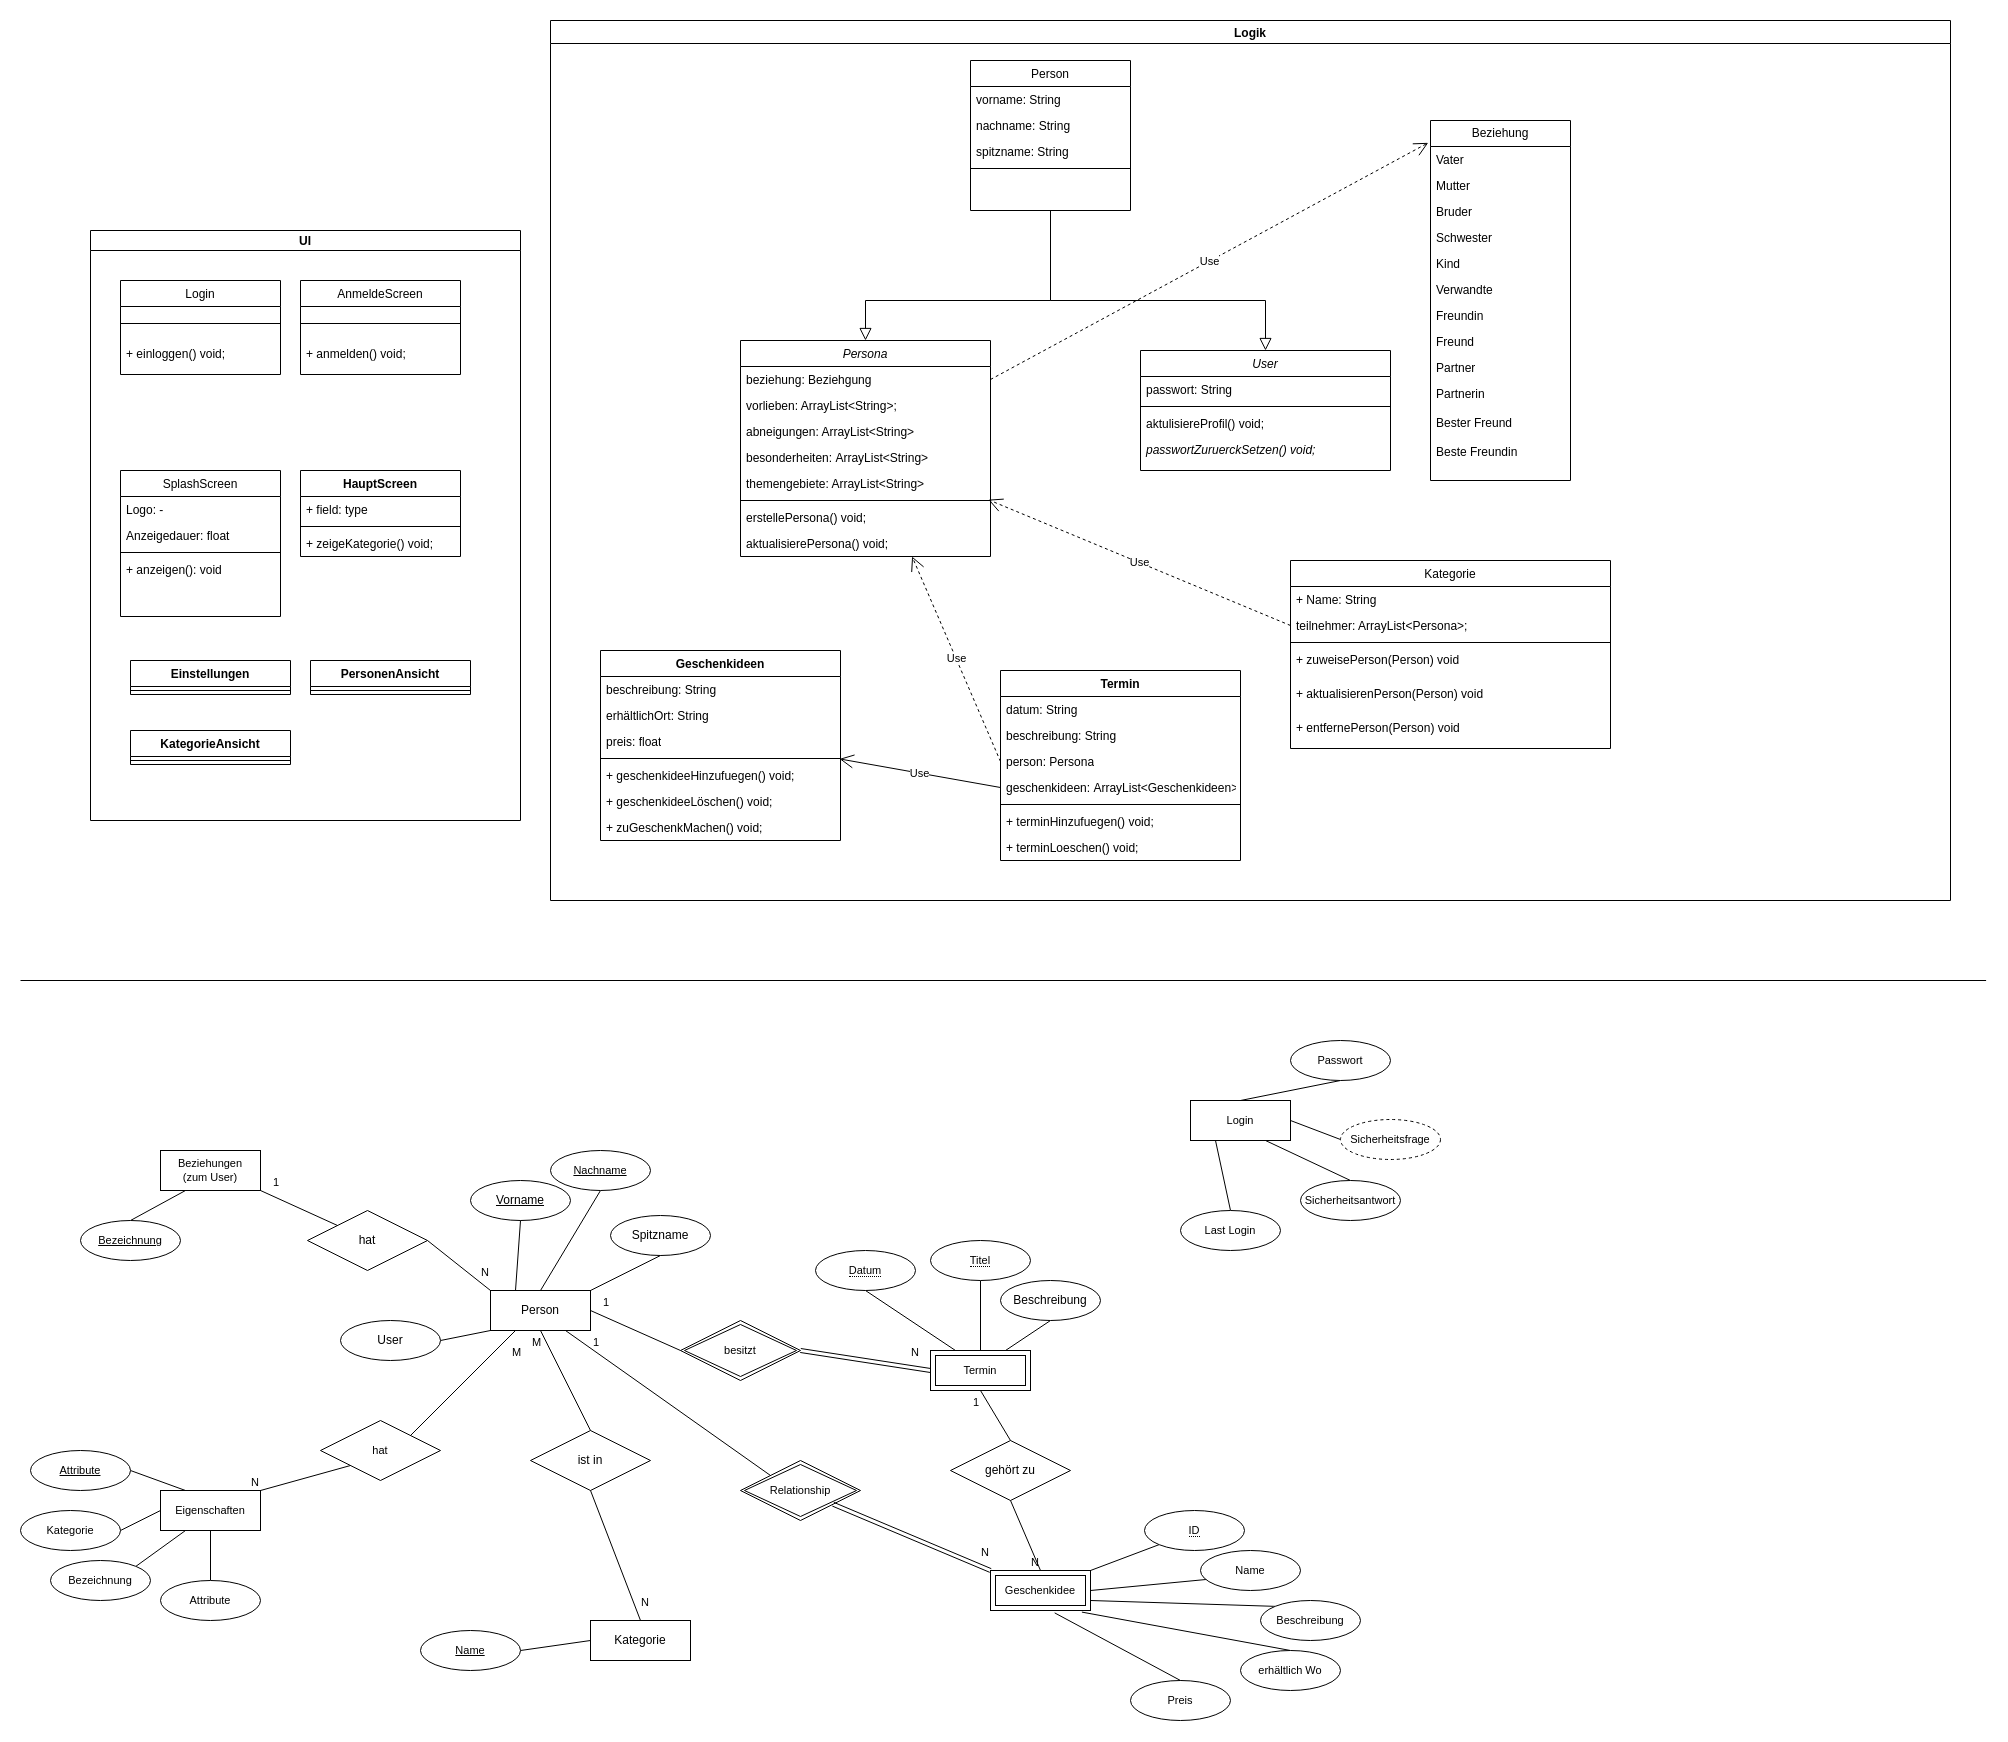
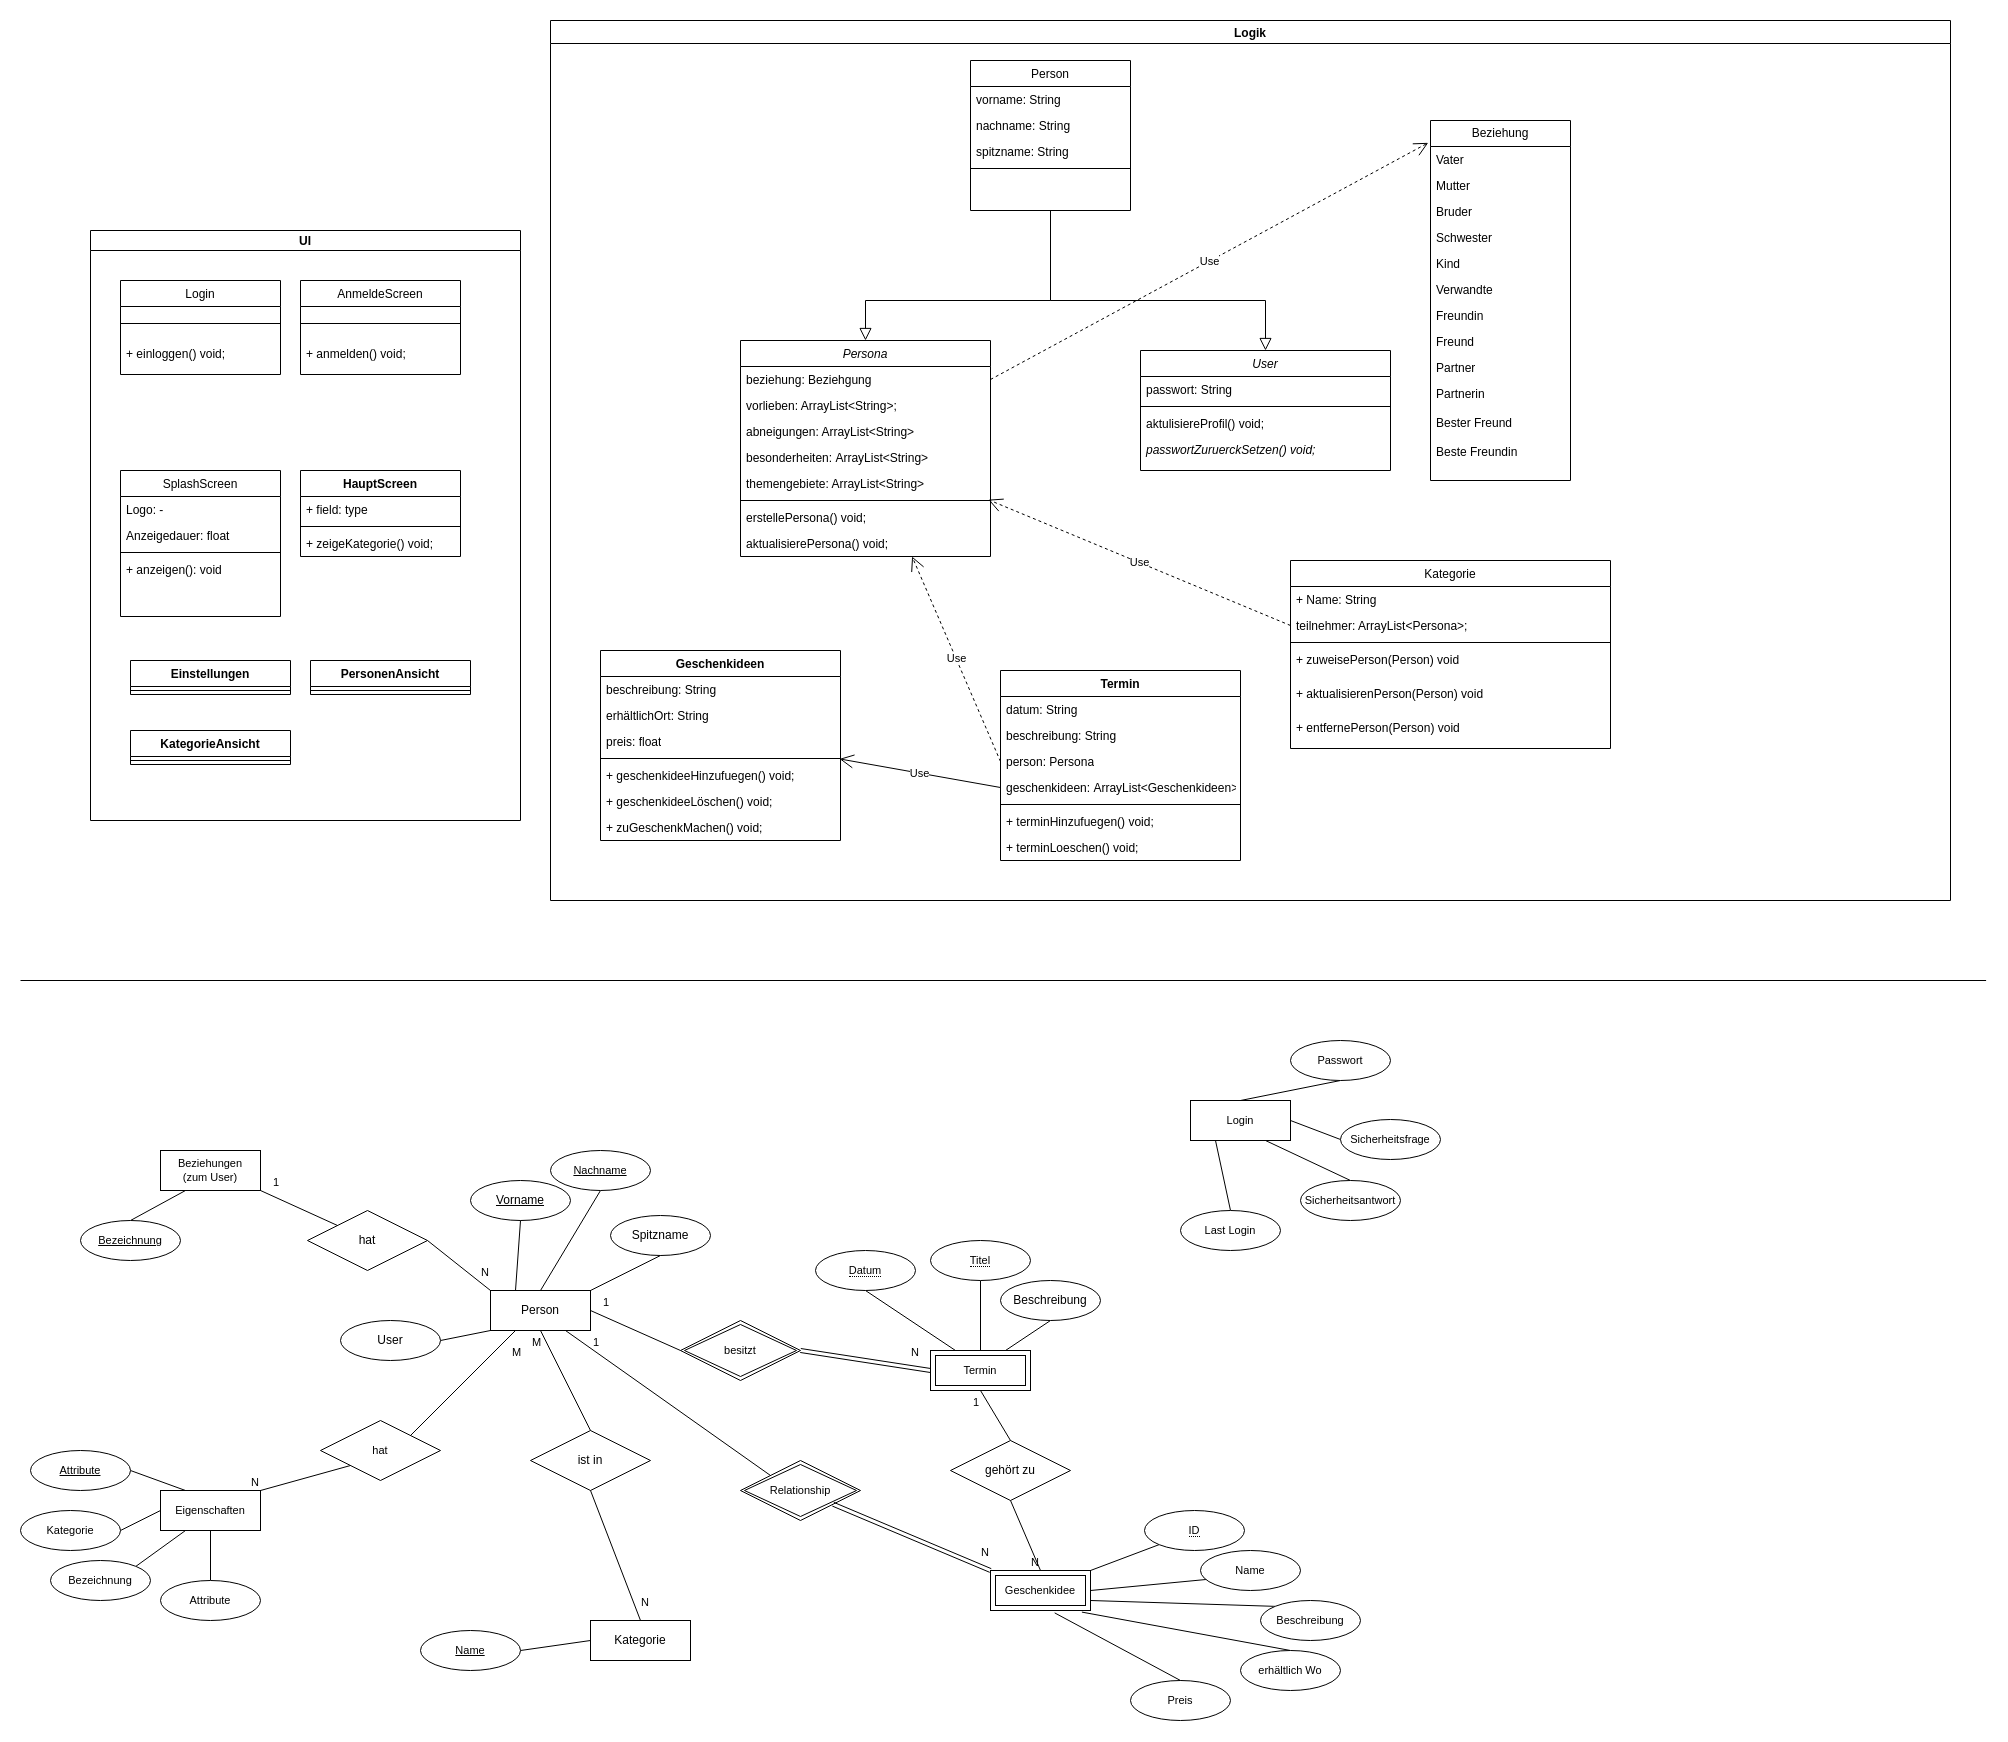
(1391, 1140) -> (1391, 1140)
